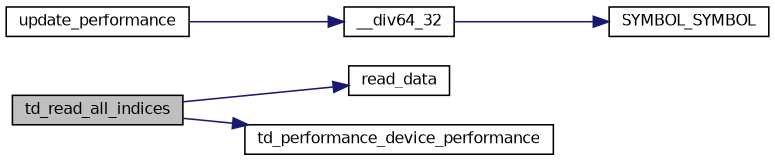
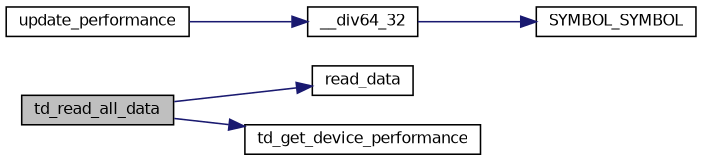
(98, 110) -> (98, 110)
(399, 139) -> (363, 139)
